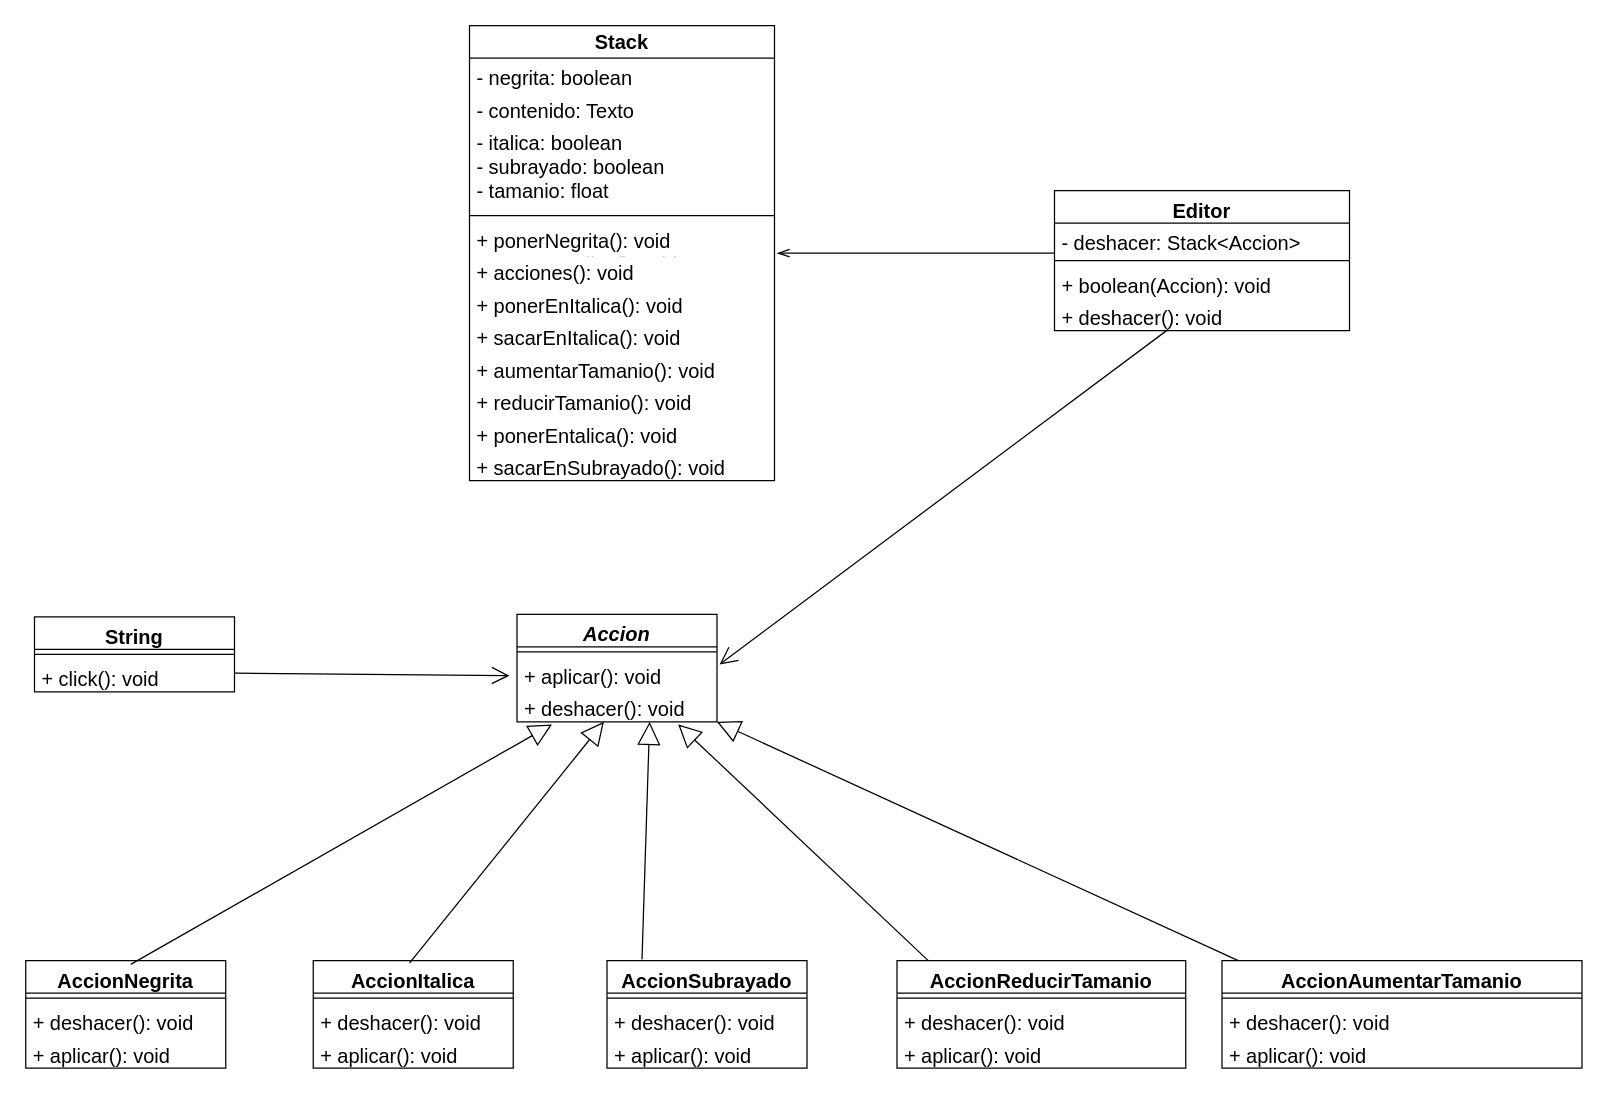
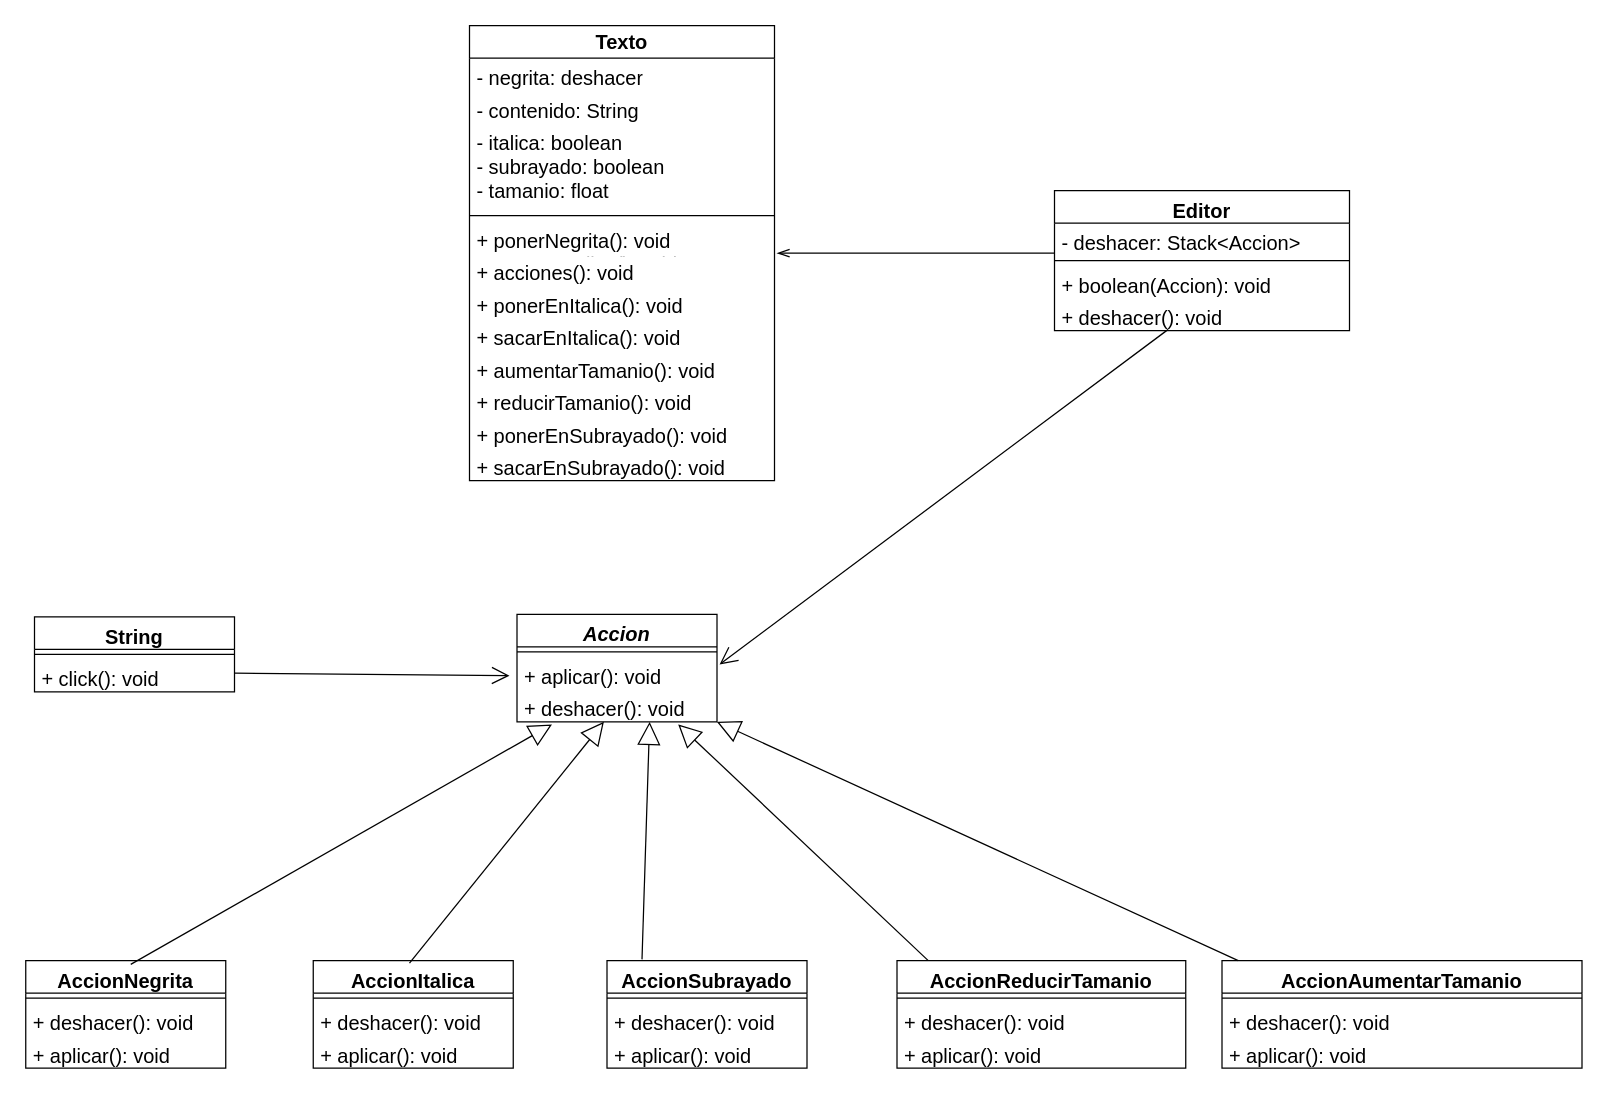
(622, 42) -> (622, 42)
(565, 79) -> (573, 79)
(567, 111) -> (570, 111)
(590, 436) -> (612, 436)
